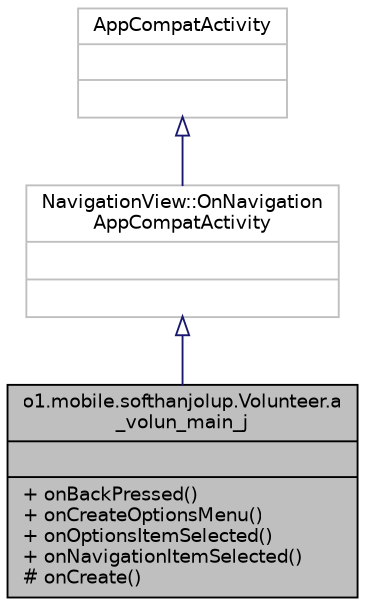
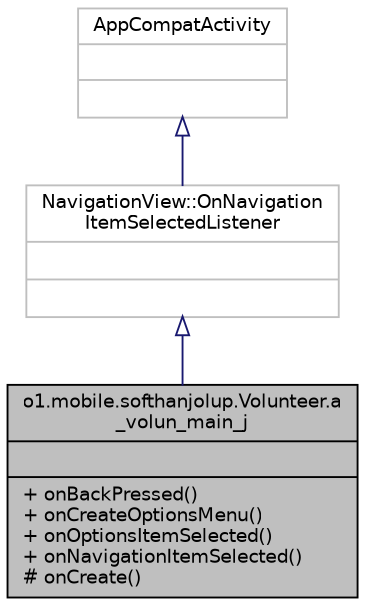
(183, 223) -> (183, 223)
